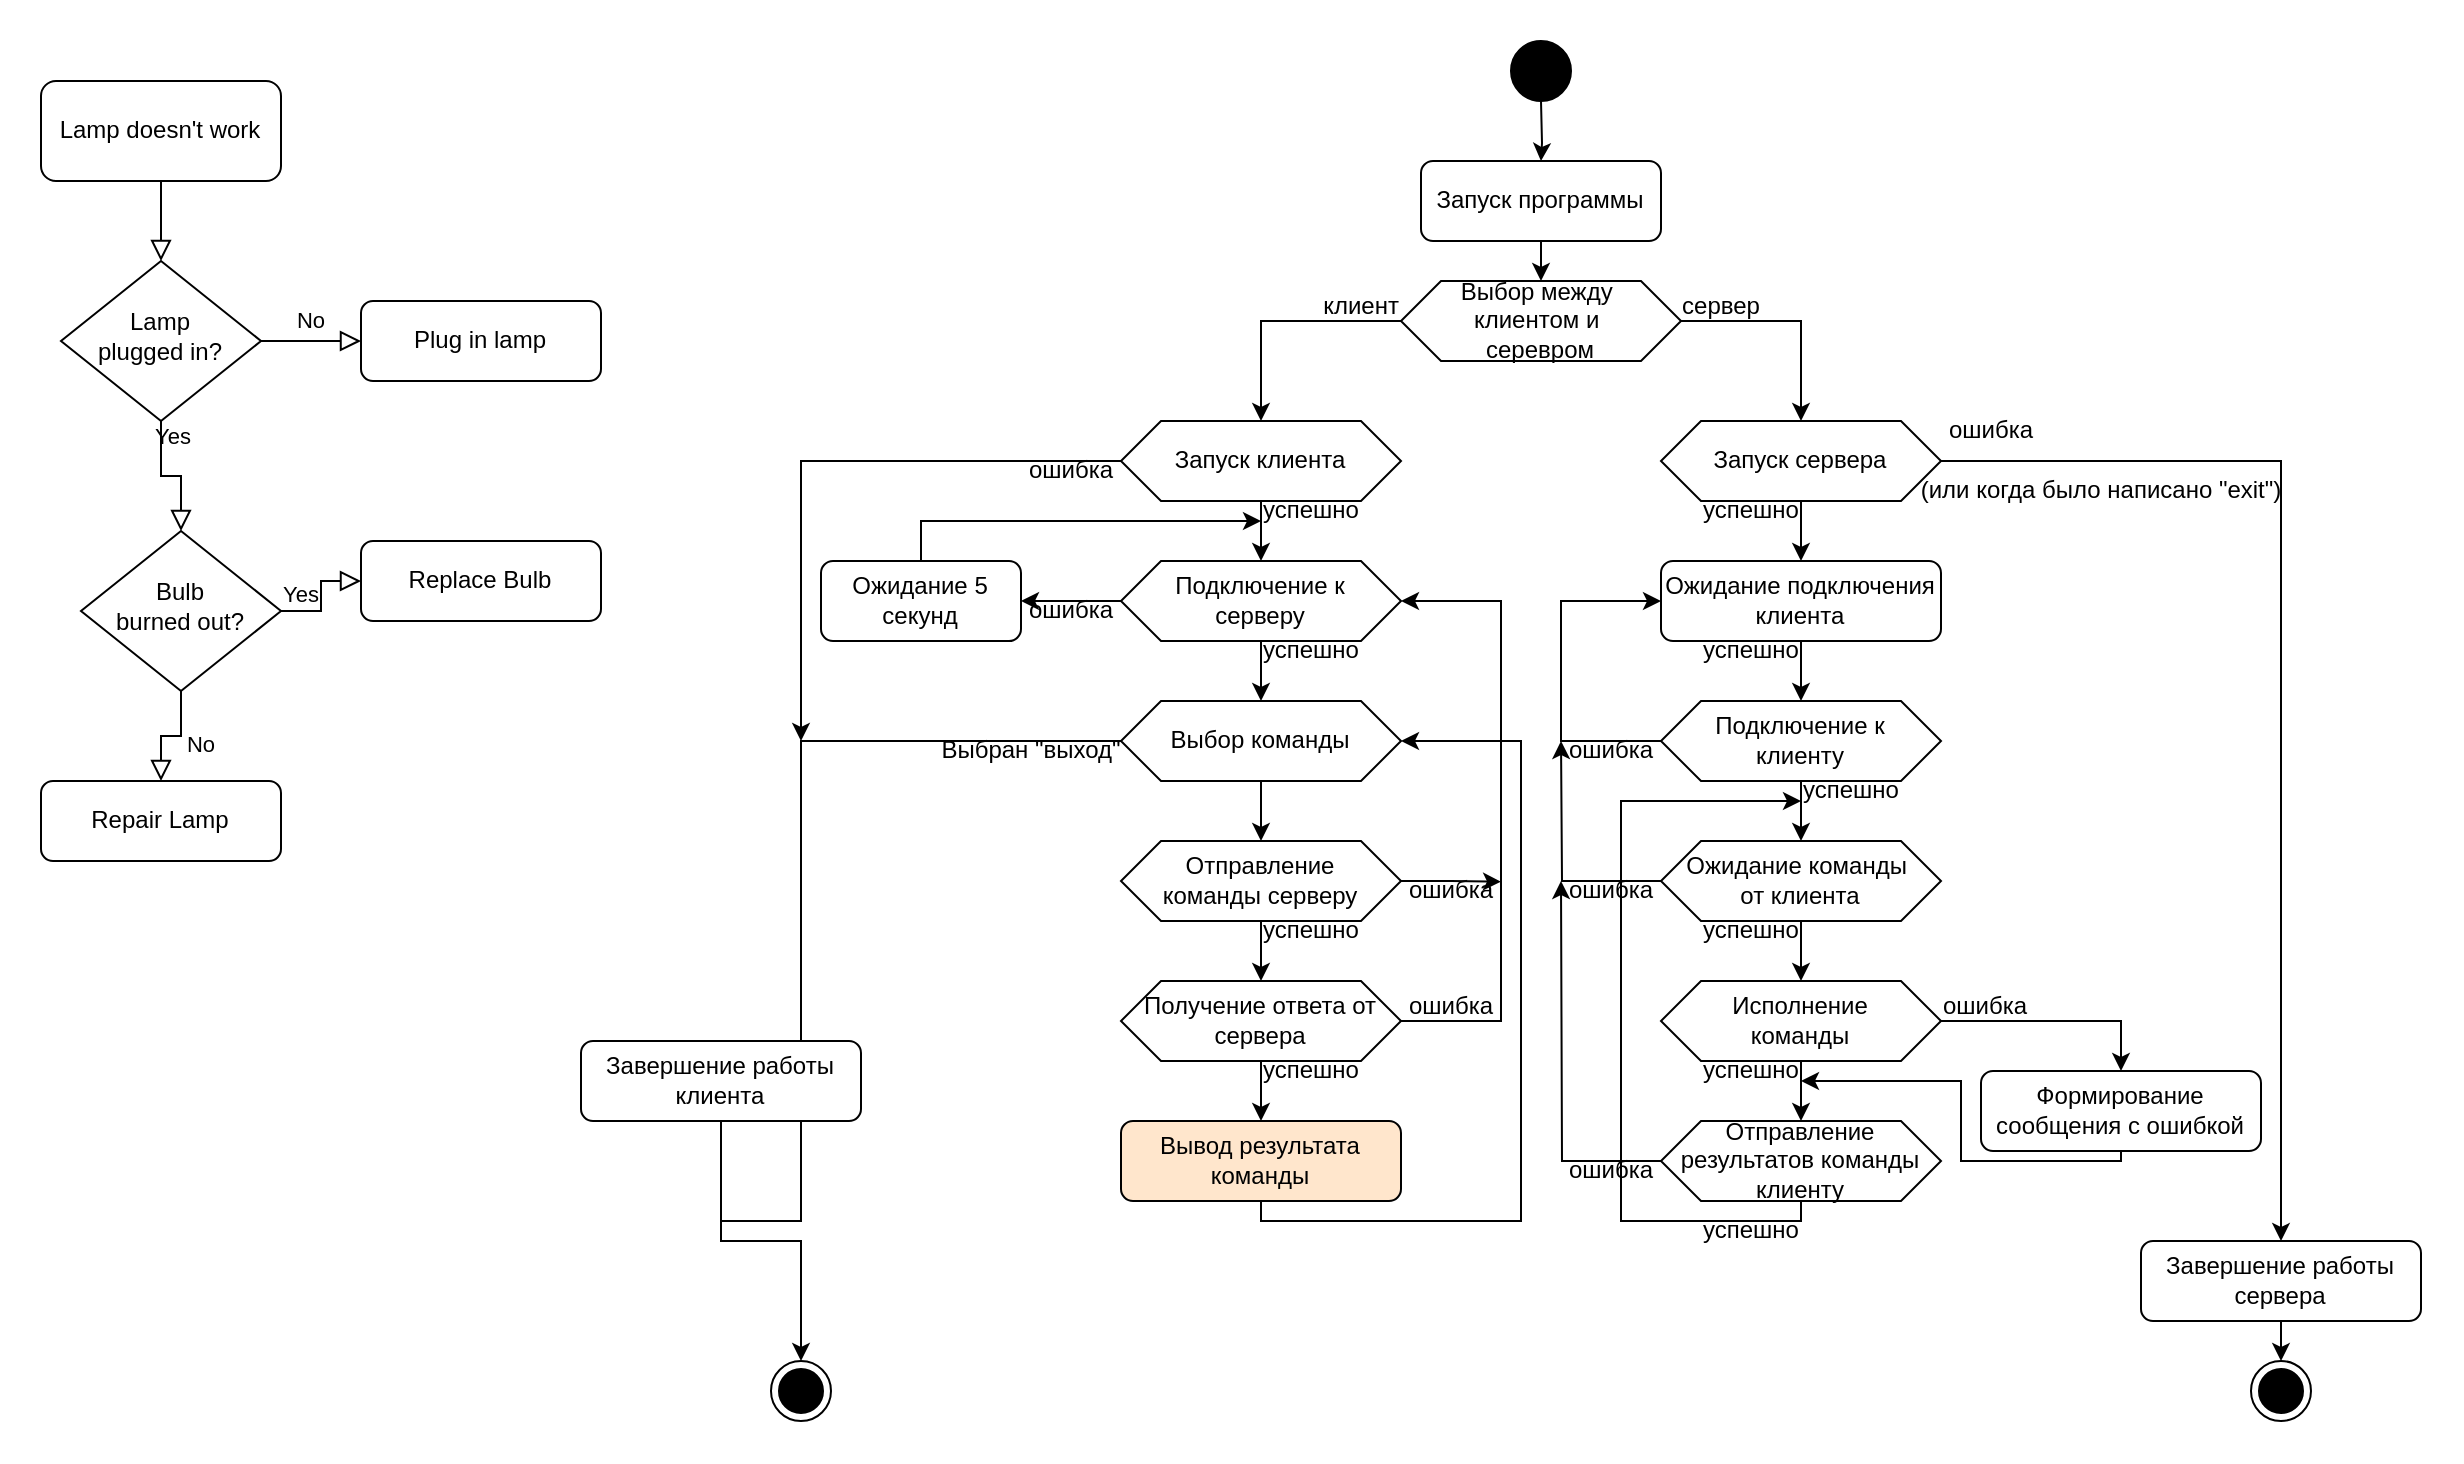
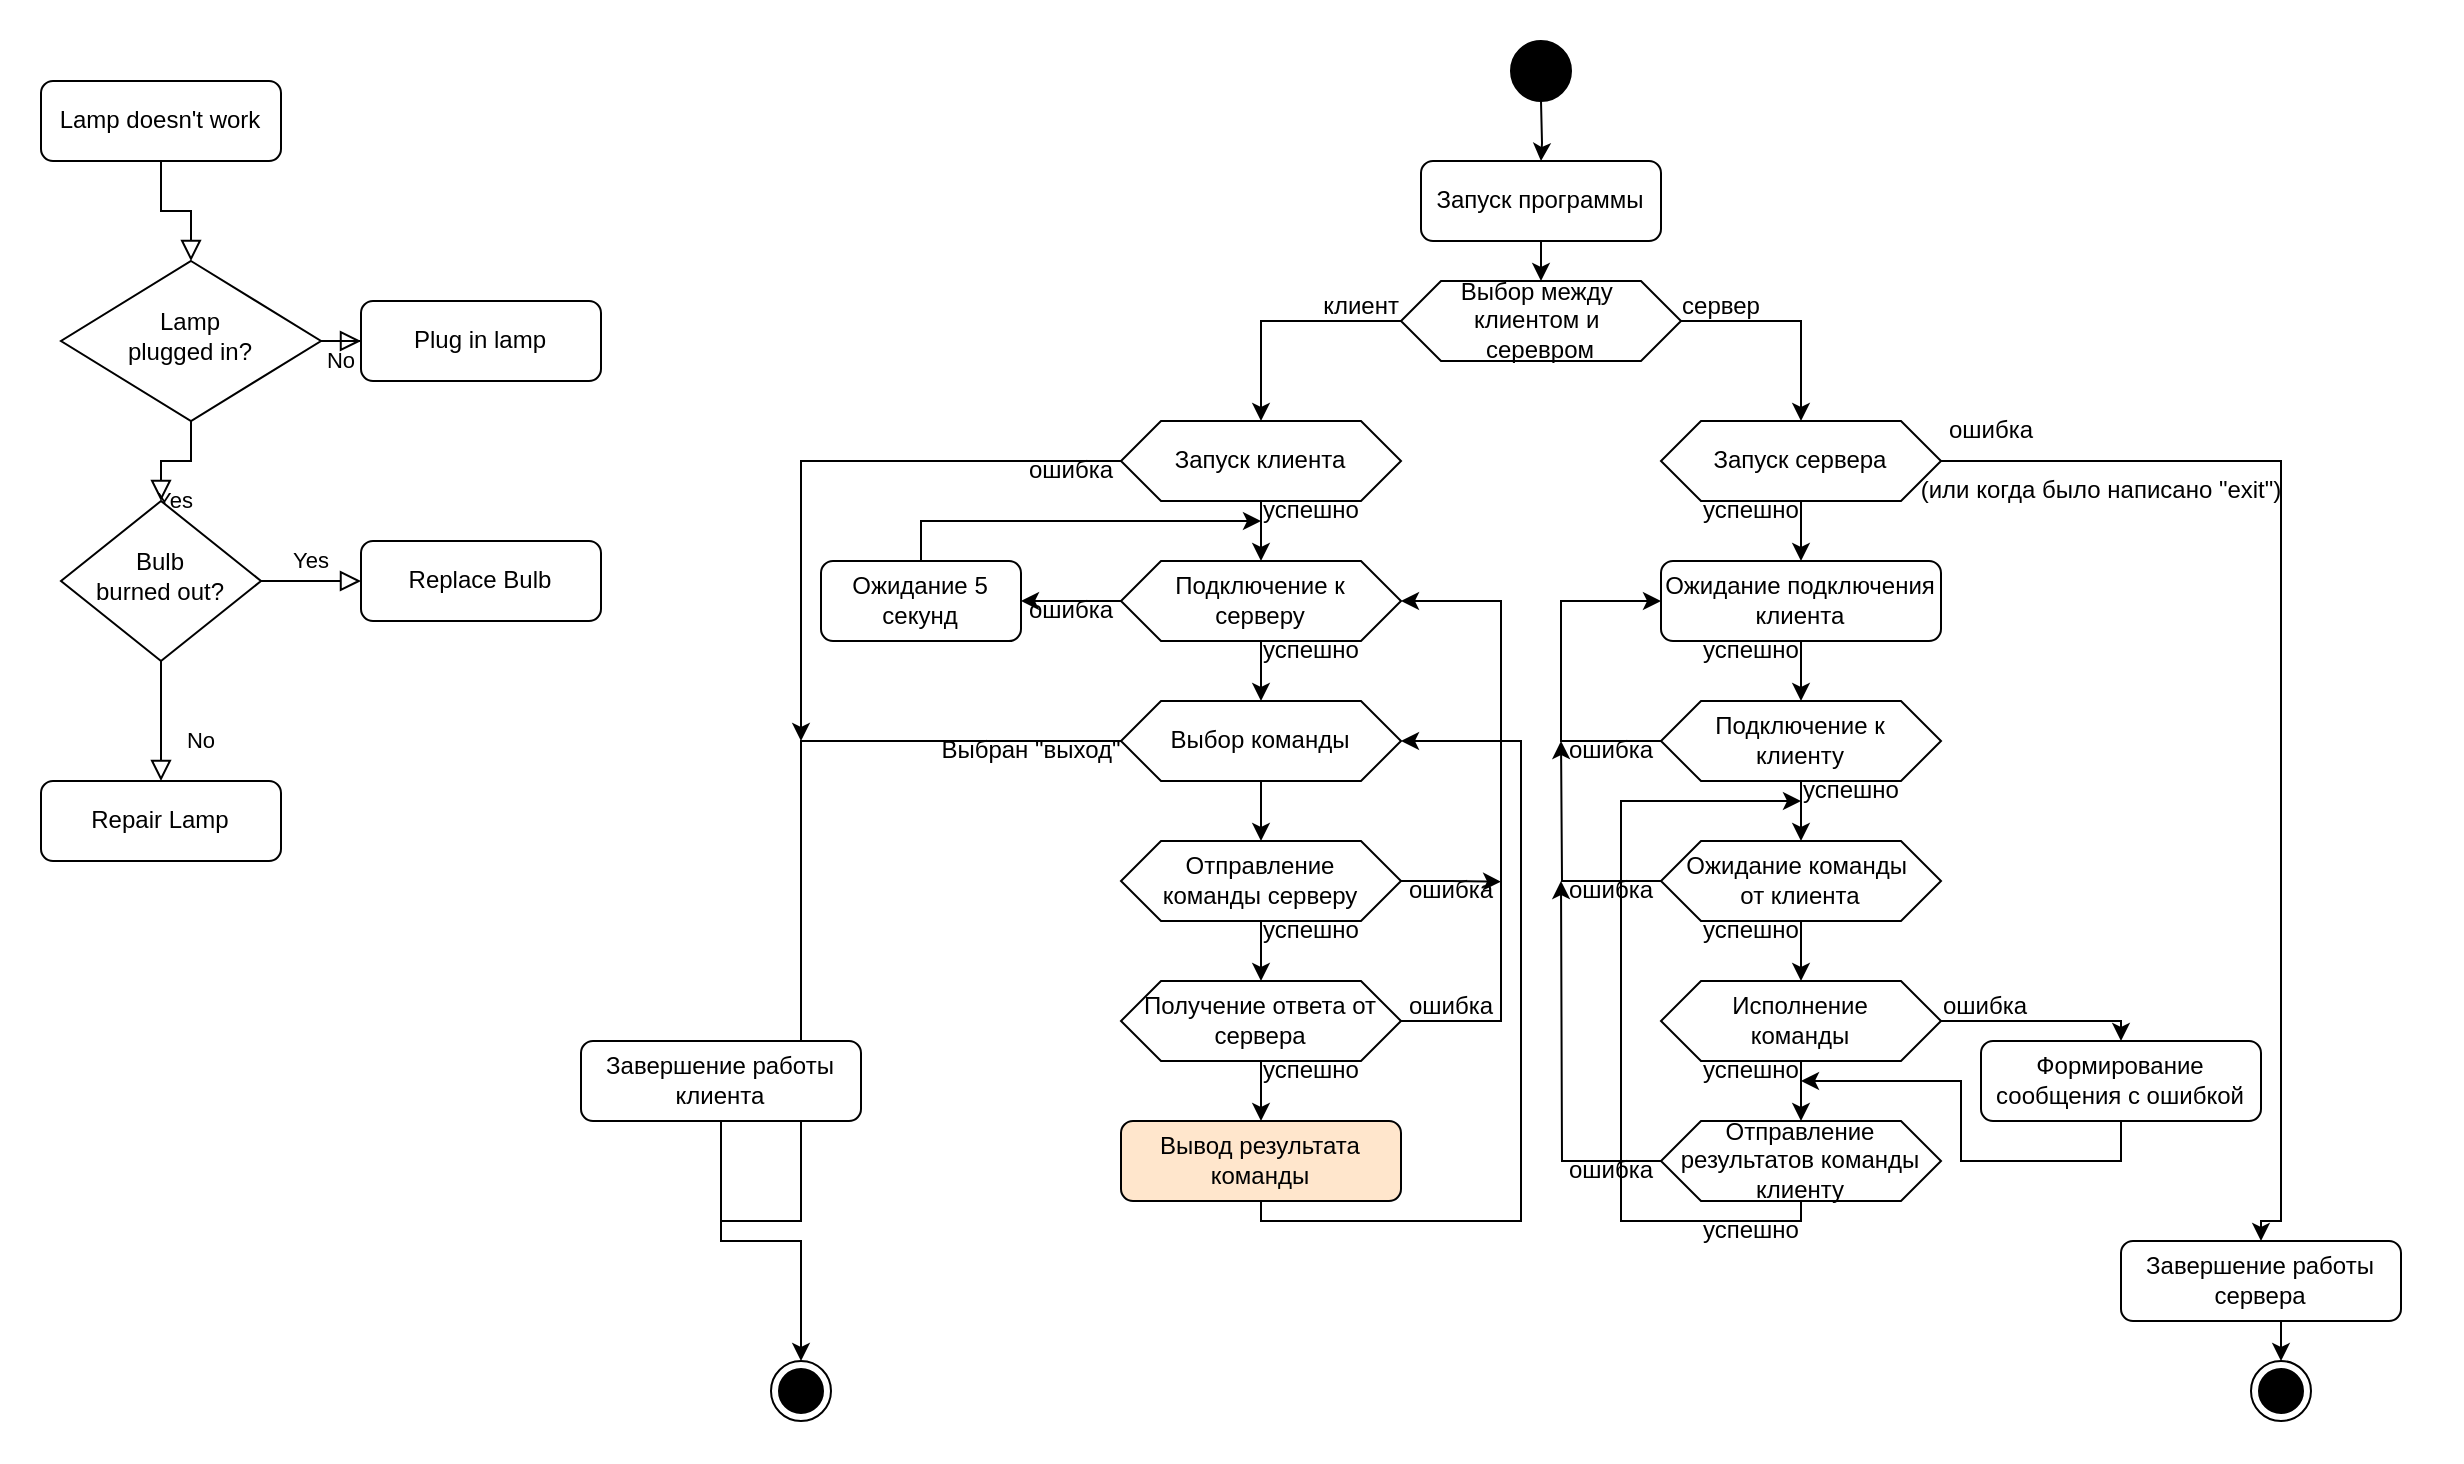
(161, 131) -> (161, 121)
(161, 341) -> (191, 341)
(181, 611) -> (161, 581)
(2121, 1111) -> (2121, 1081)
(2281, 1281) -> (2261, 1281)
